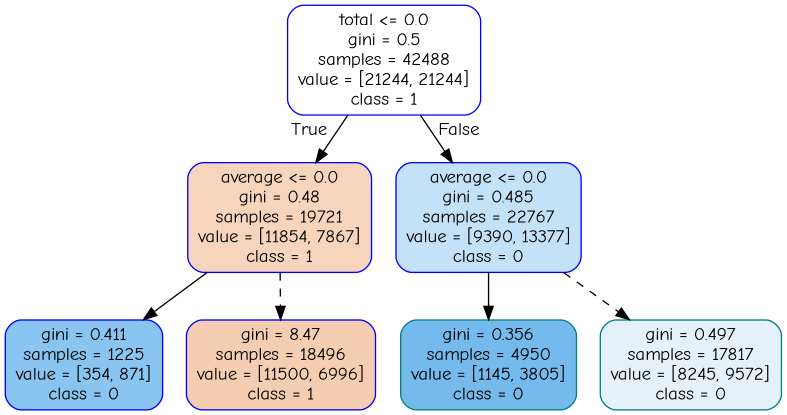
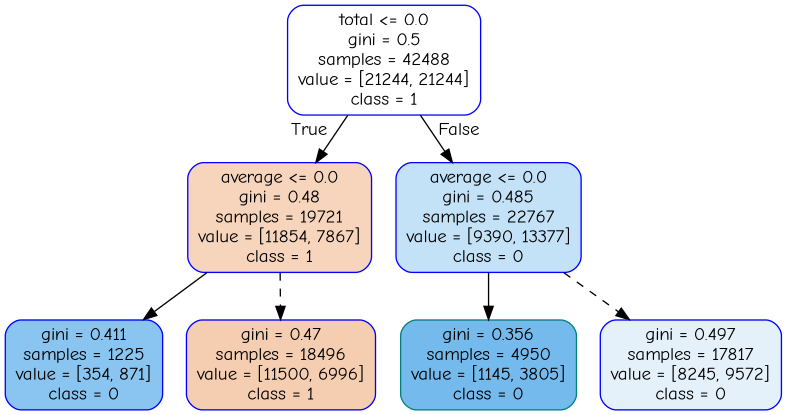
(281, 365) -> (281, 365)
(691, 365) -> (691, 365)
